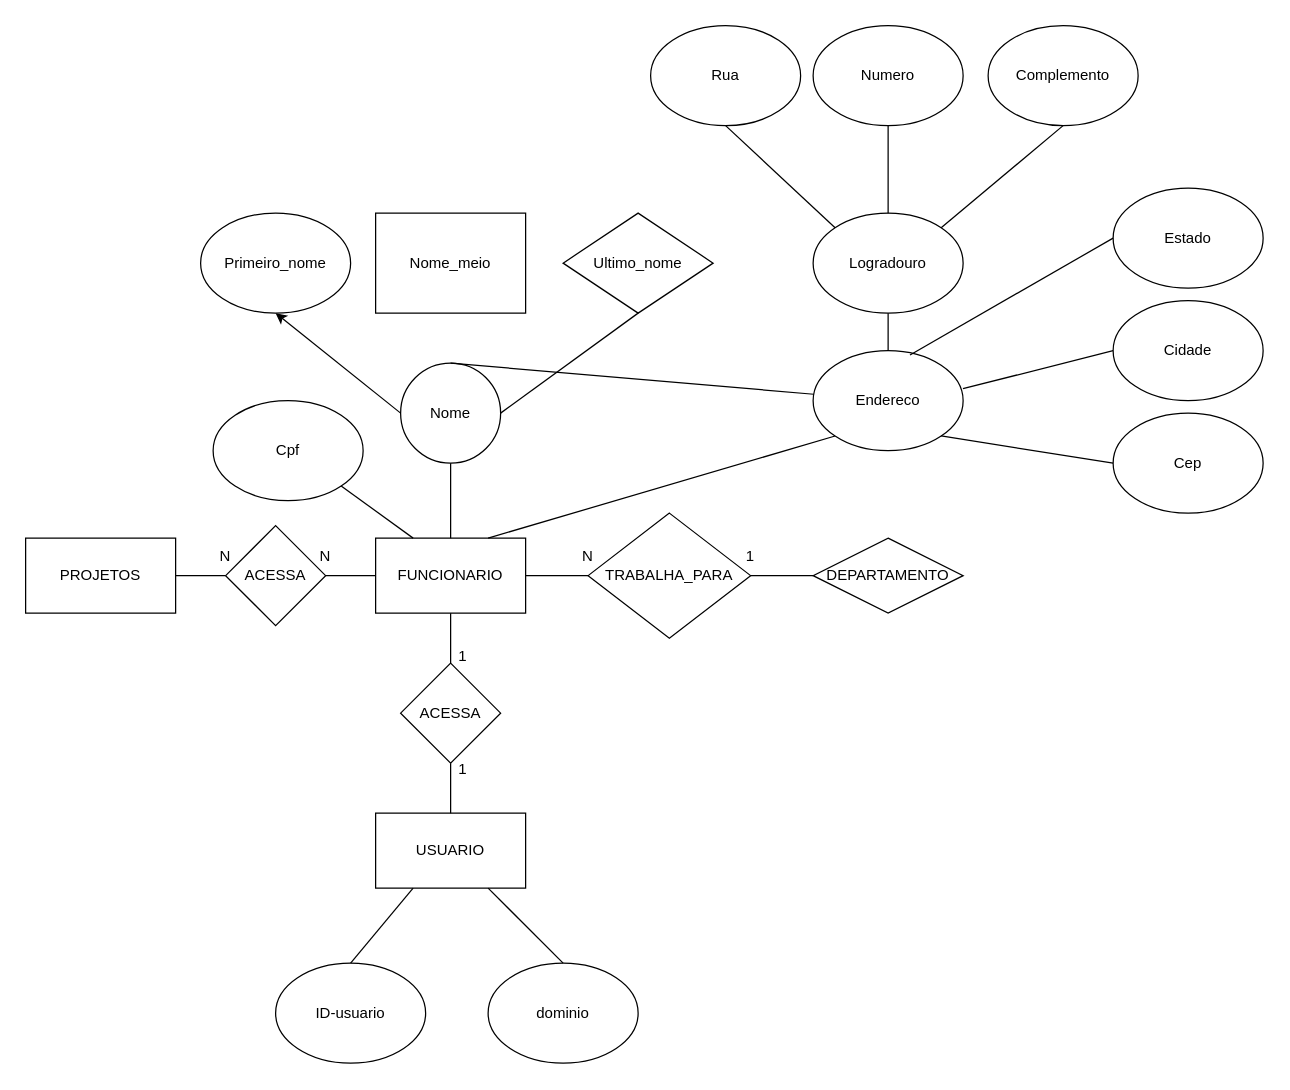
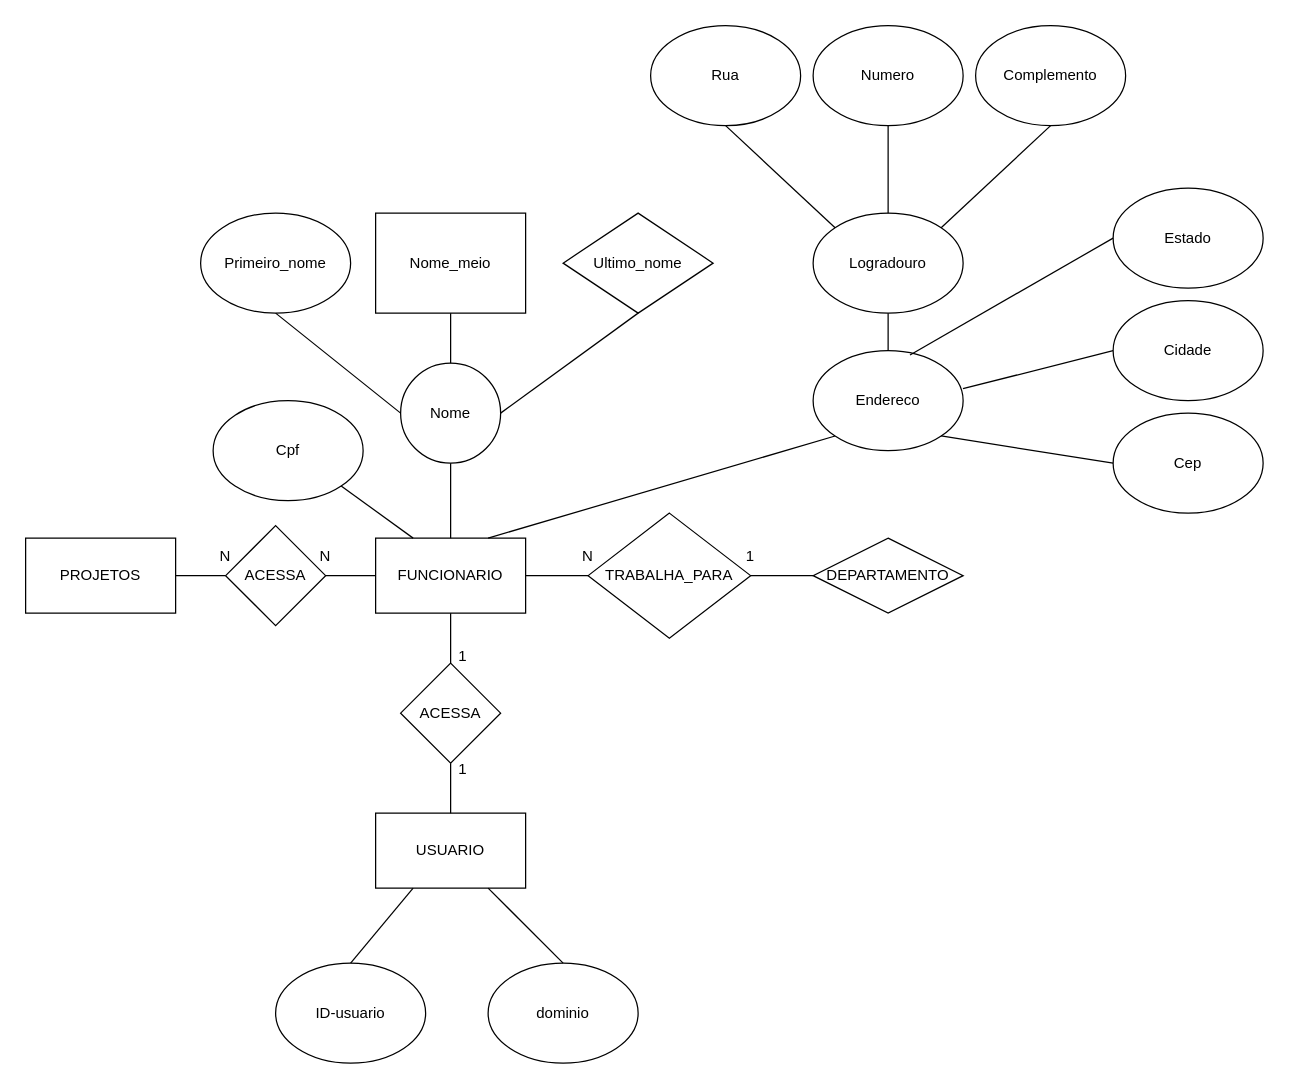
(1063, 76) -> (1051, 76)
(283, 319) -> (280, 316)
(638, 379) -> (451, 338)
